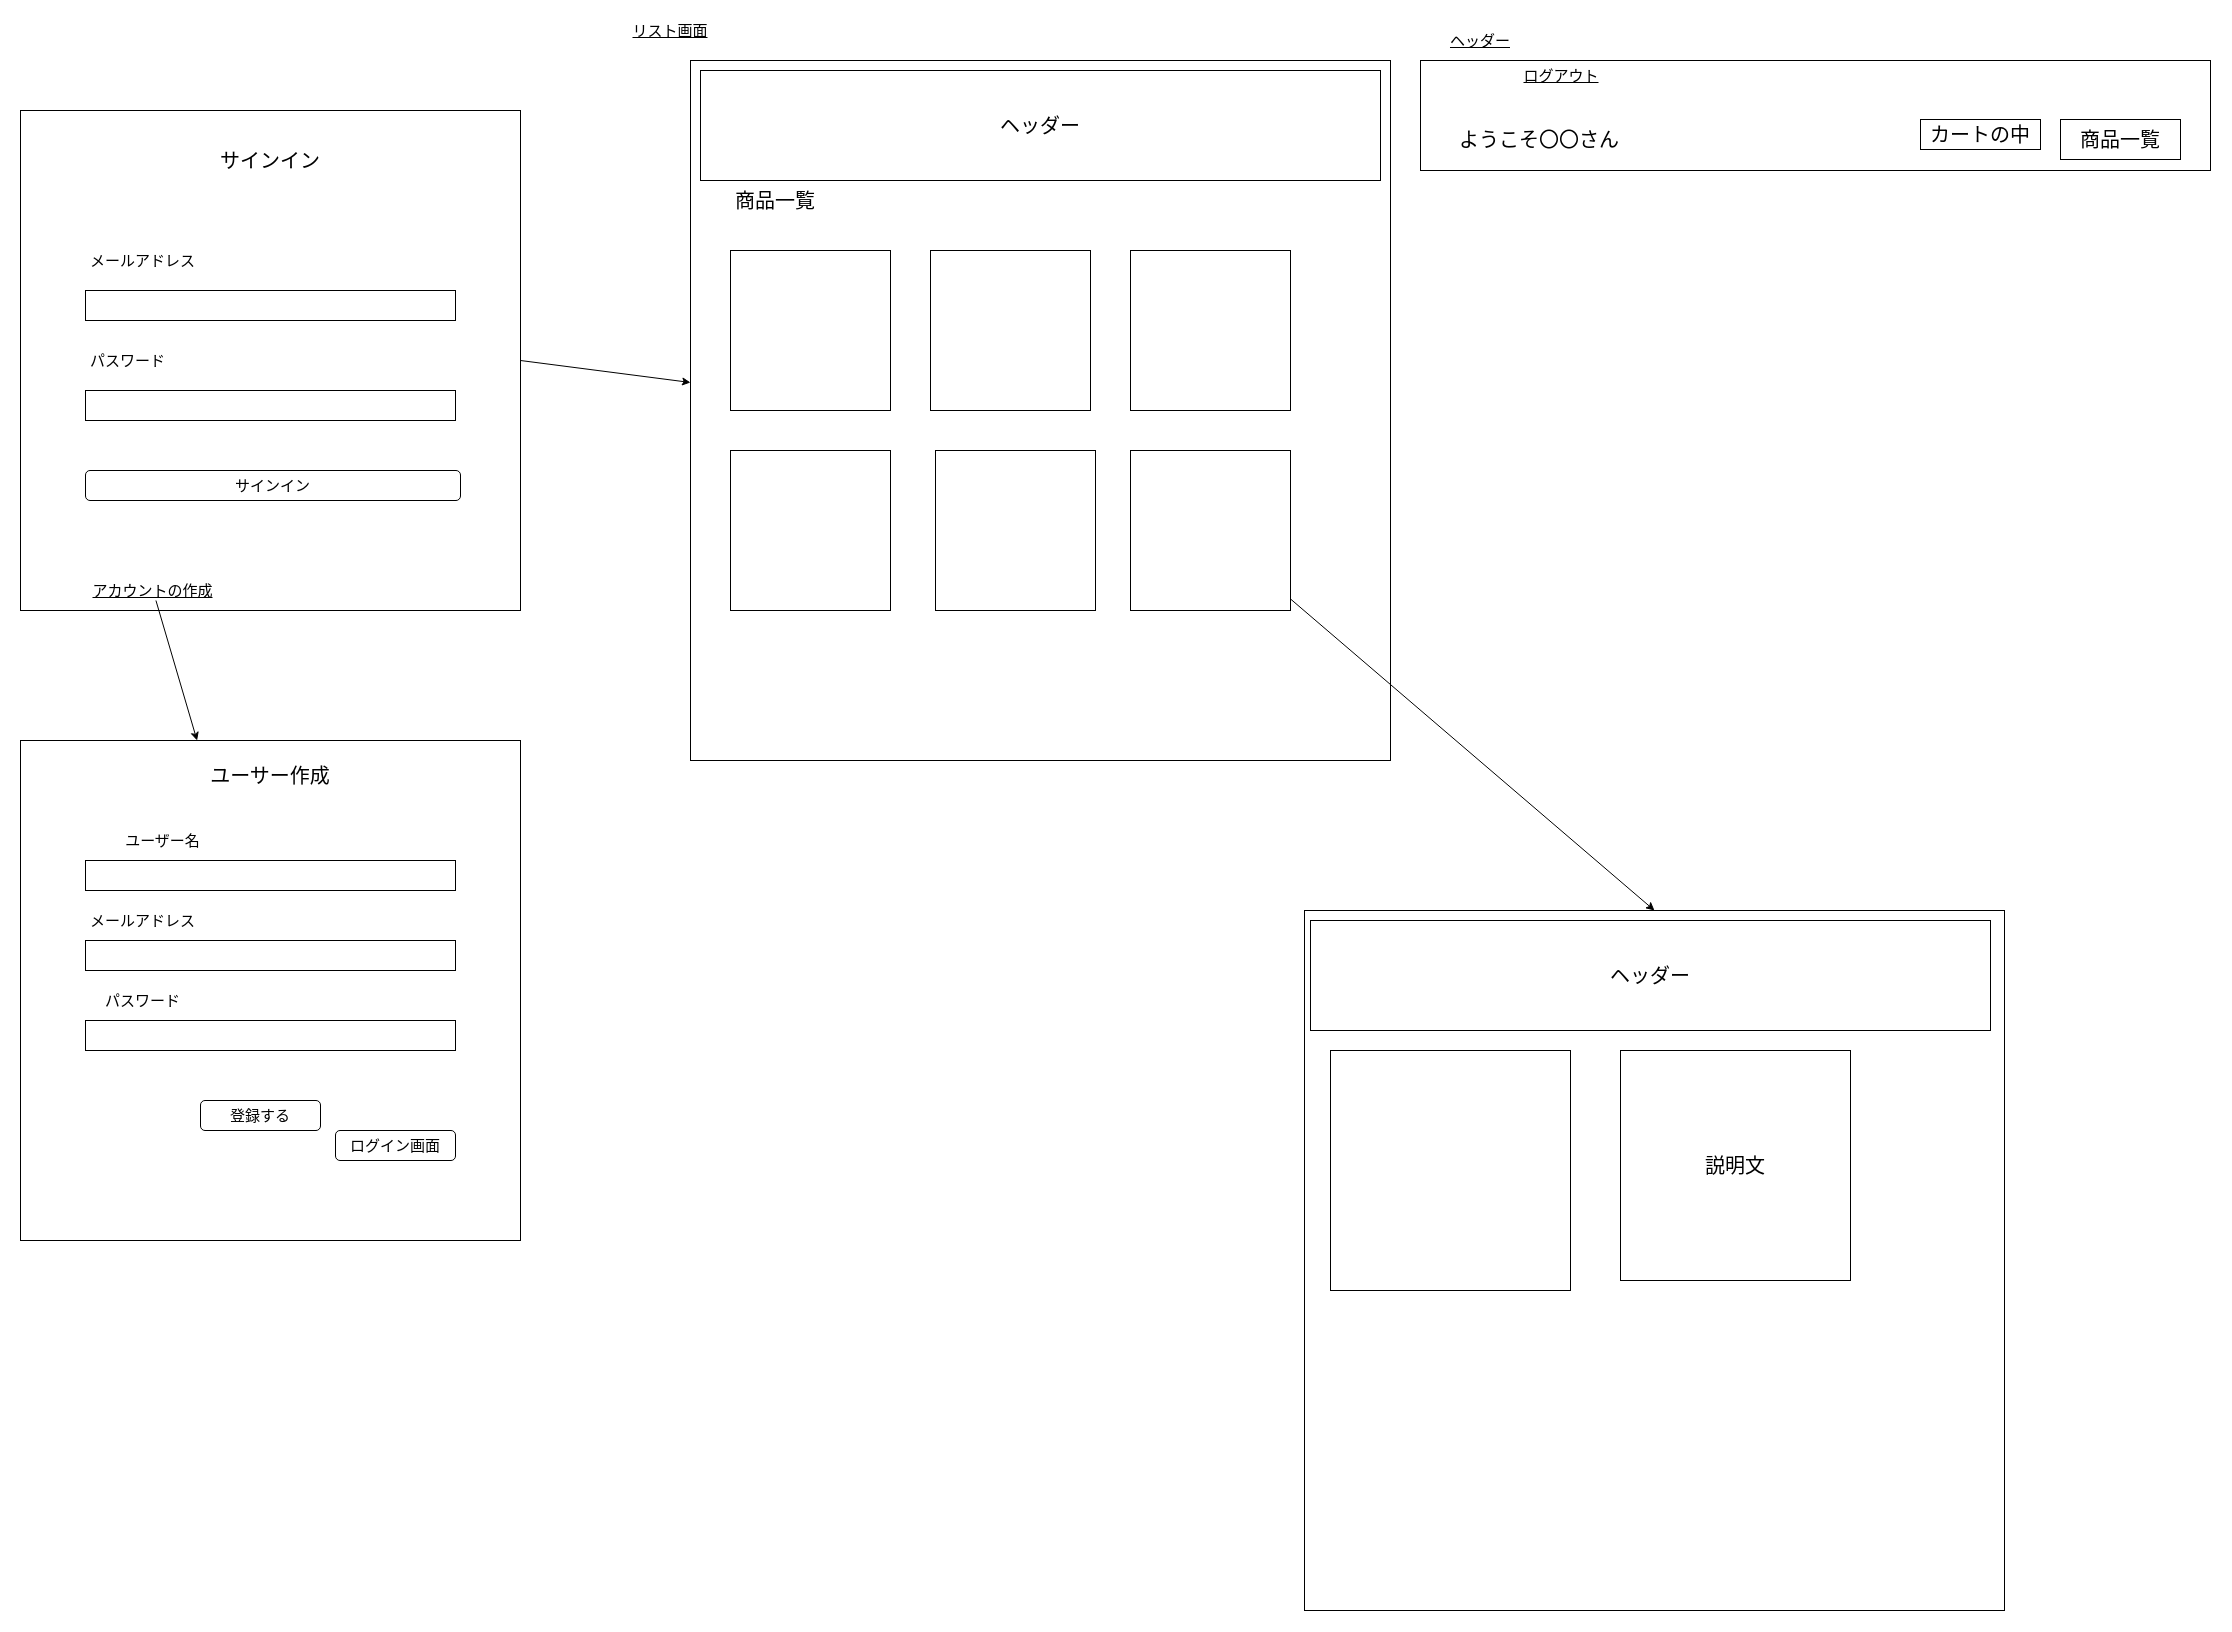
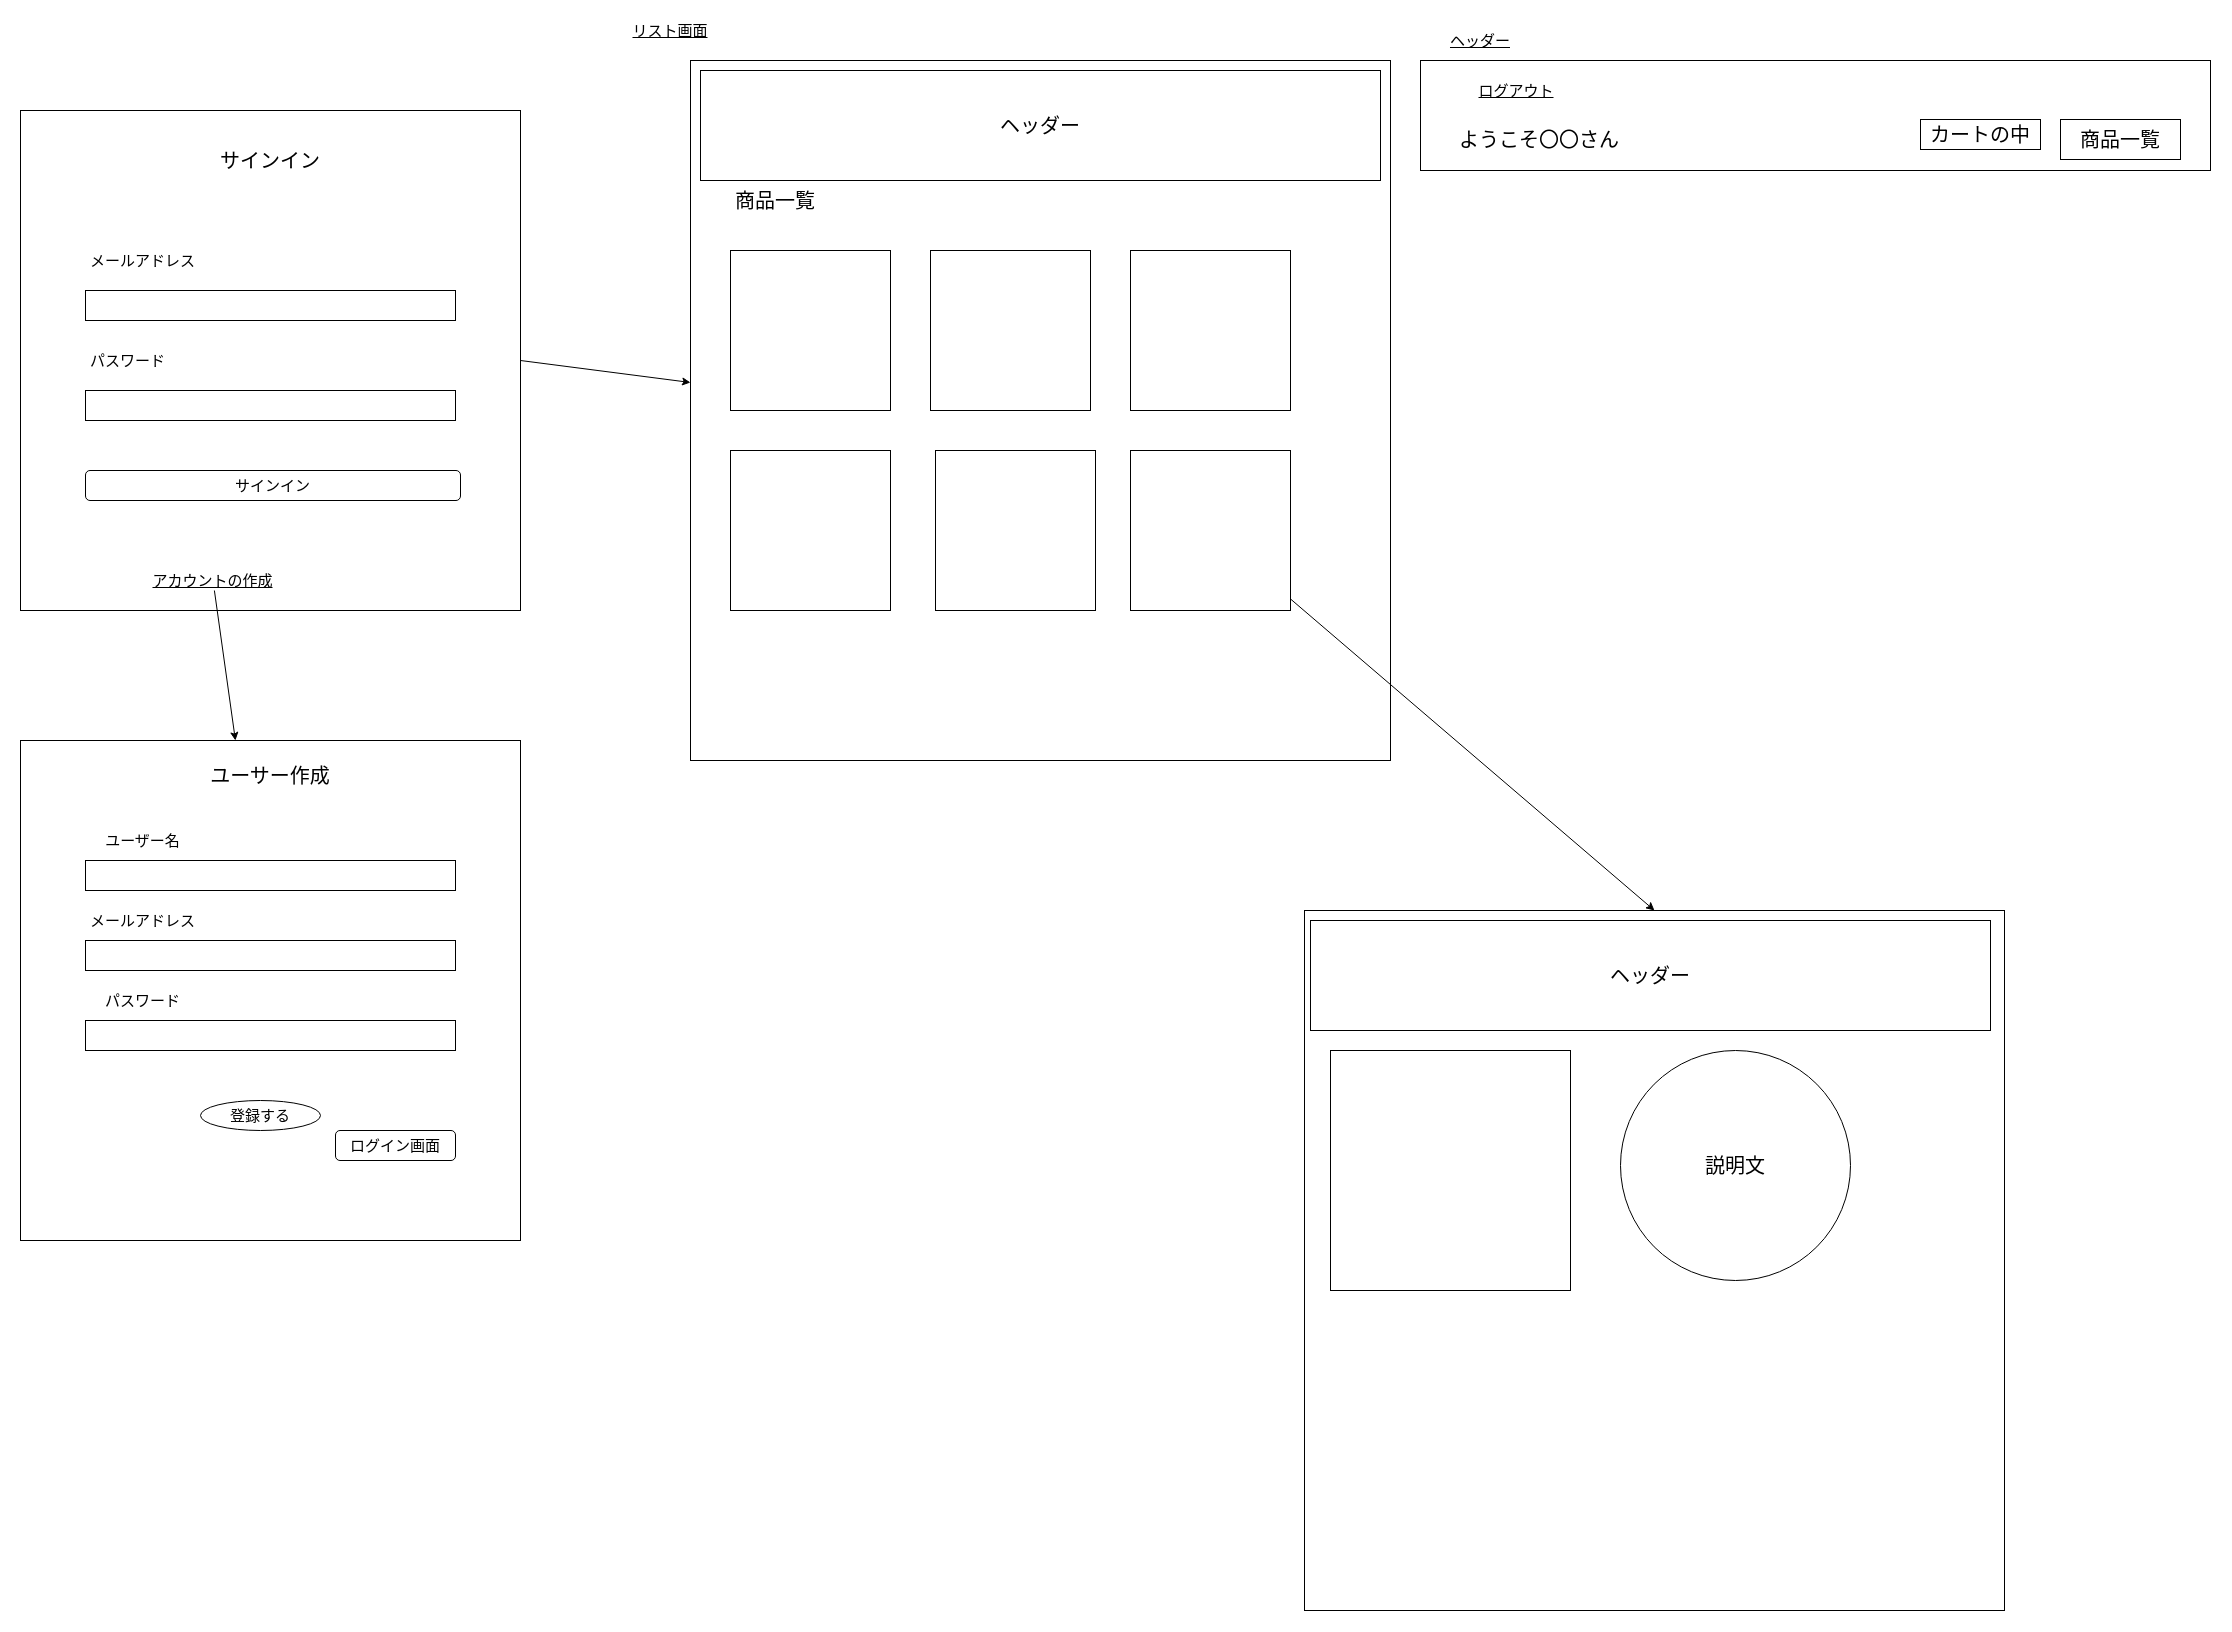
(1562, 76) -> (1517, 91)
(153, 591) -> (213, 581)
(163, 841) -> (143, 841)
(261, 1116) -> (261, 1116)
(1736, 1166) -> (1736, 1166)
